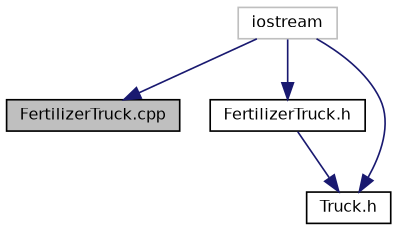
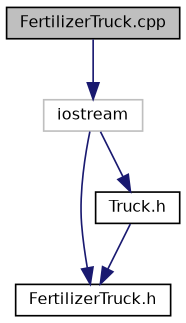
(198, 66) -> (93, 61)
(313, 155) -> (119, 247)
